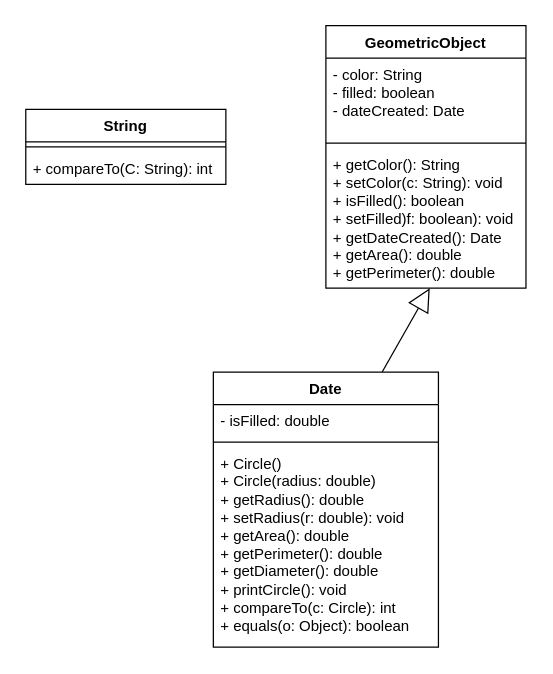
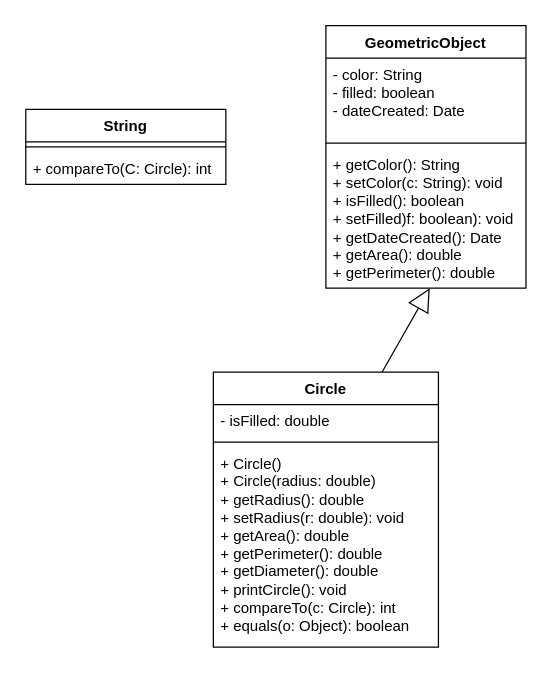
(127, 179) -> (127, 179)
(326, 390) -> (326, 390)
